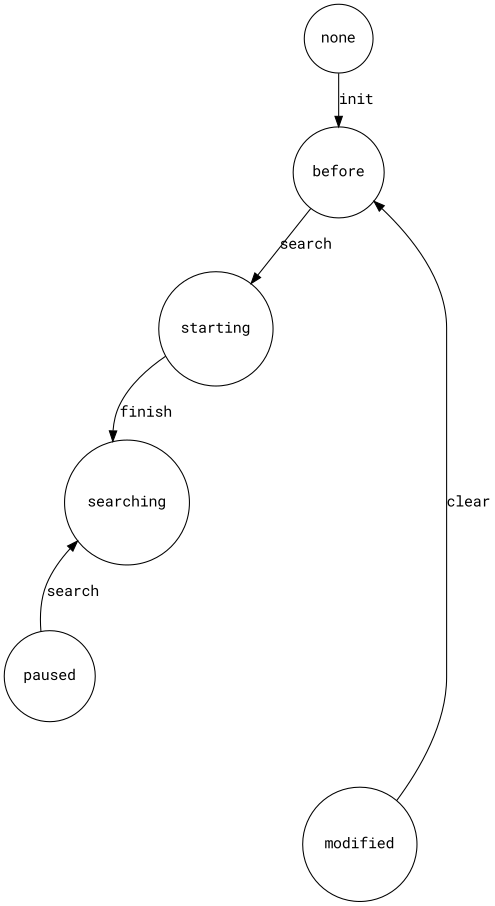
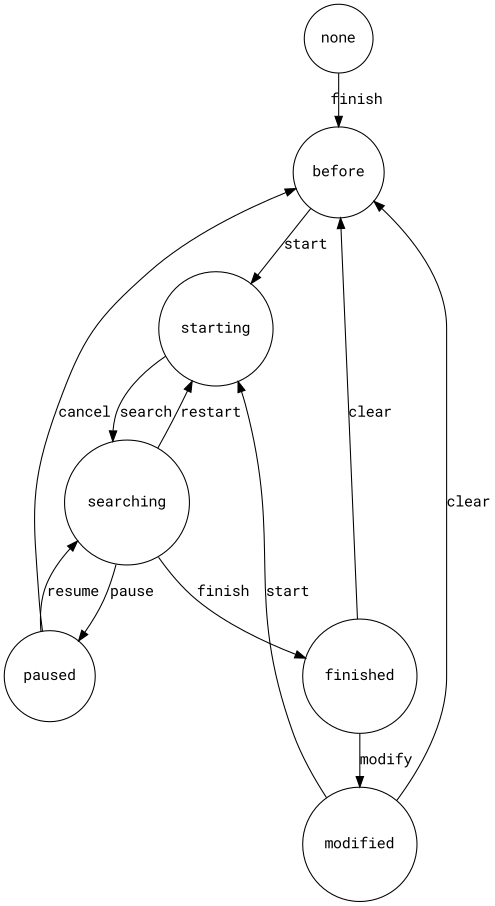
(357, 100) -> (357, 100)
(306, 245) -> (306, 245)
none -> (76, 362)
(146, 413) -> (146, 413)
none -> (173, 420)
(73, 592) -> (73, 592)
none -> (266, 599)
none -> (104, 600)
none -> (360, 676)
